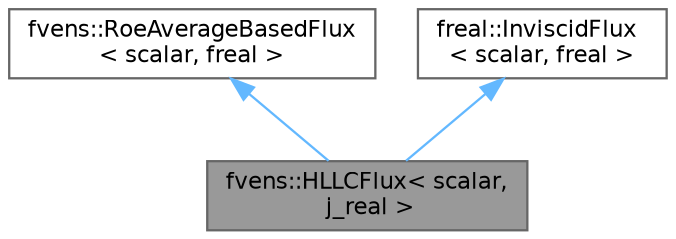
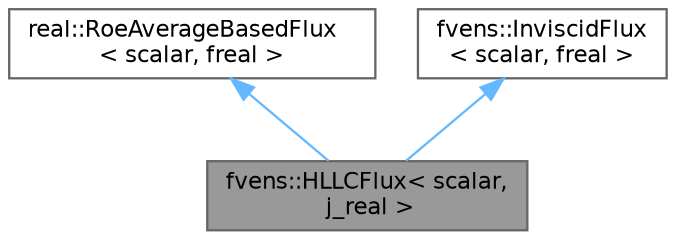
(192, 44) -> (192, 44)
(542, 44) -> (542, 44)
